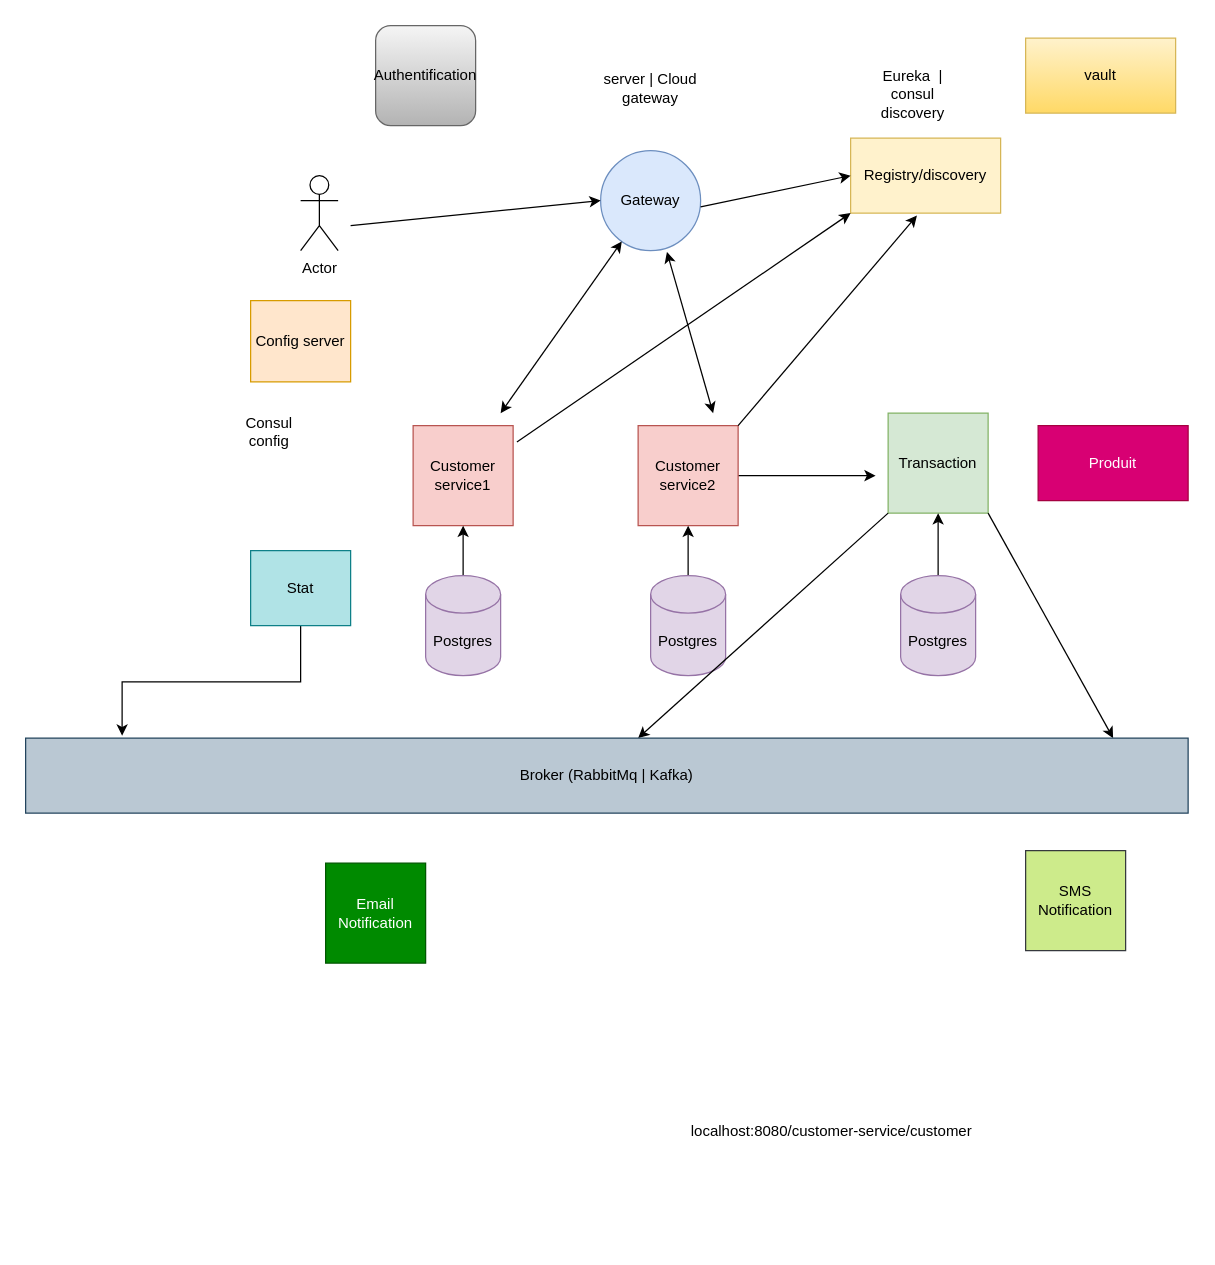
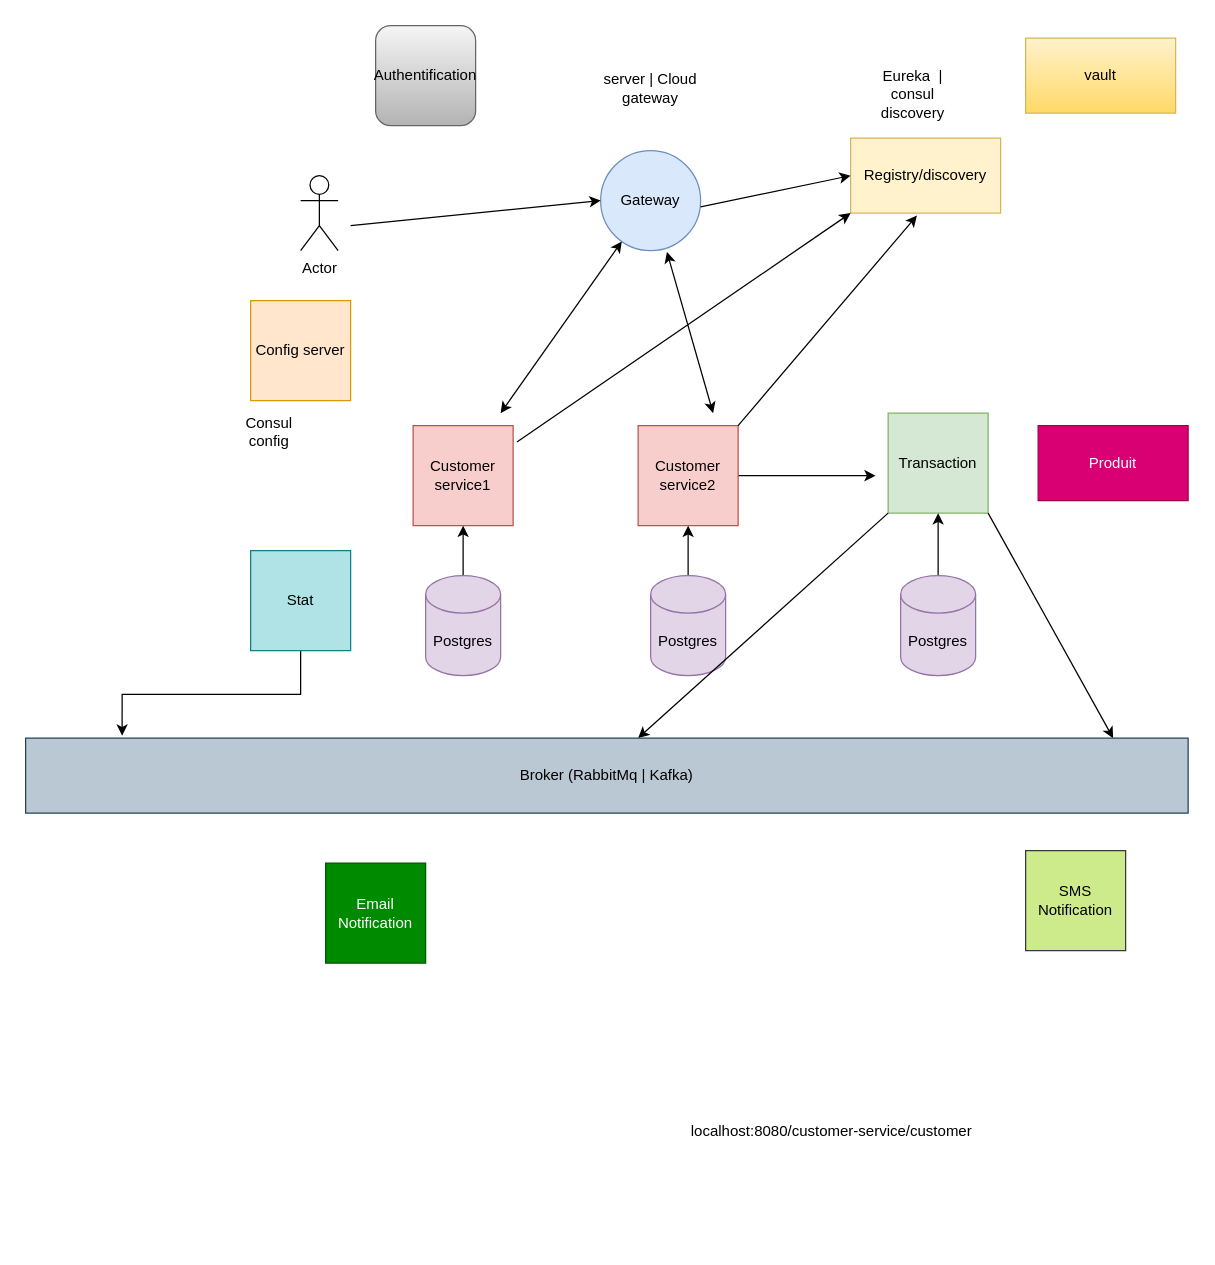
(301, 341) -> (301, 351)
(301, 588) -> (301, 601)
